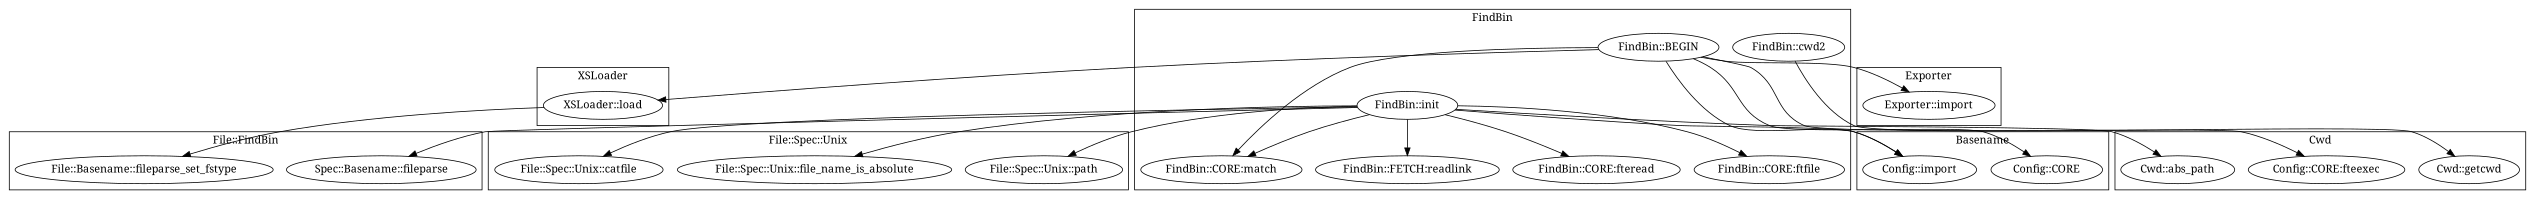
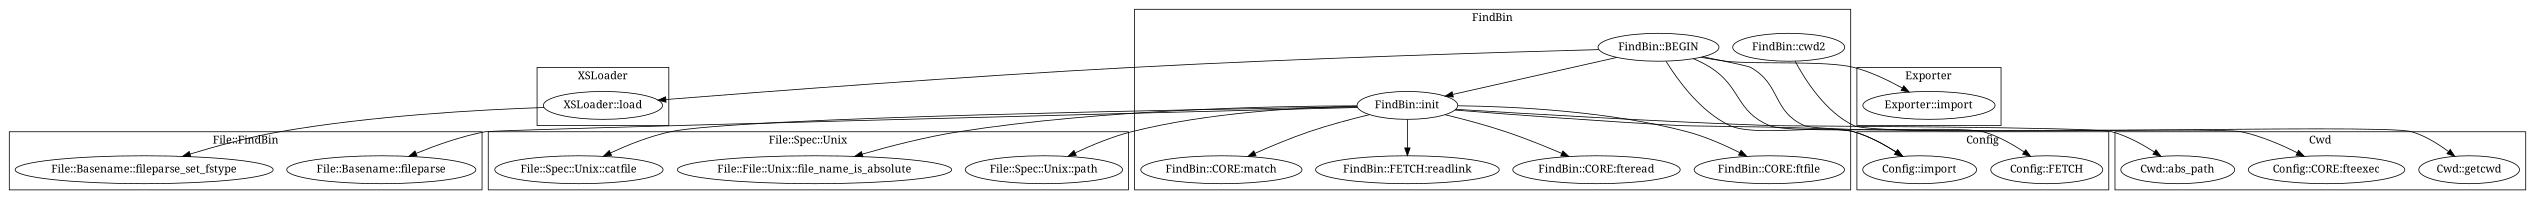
(1365, 63) -> (1535, 76)
(1983, 141) -> (1983, 141)
(381, 170) -> (381, 170)
(815, 170) -> (815, 170)
(2047, 170) -> (2047, 170)
